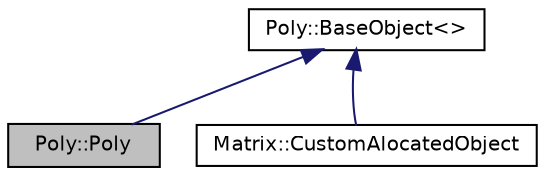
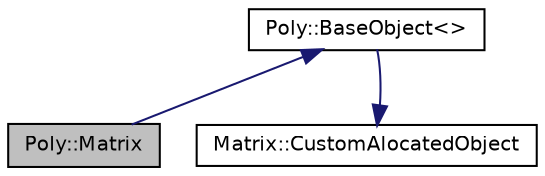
(353, 98) -> (380, 77)
(84, 145) -> (84, 145)
